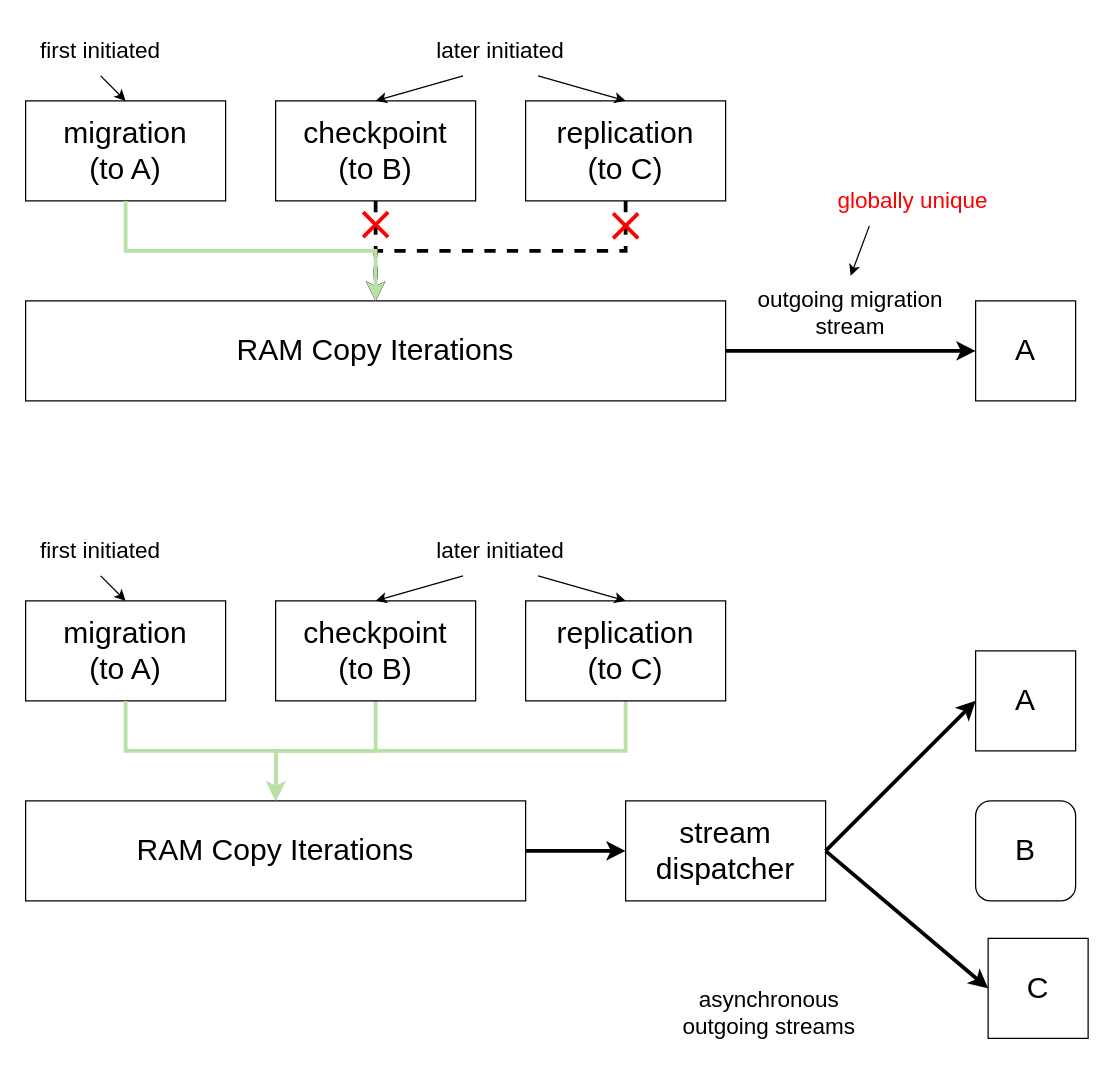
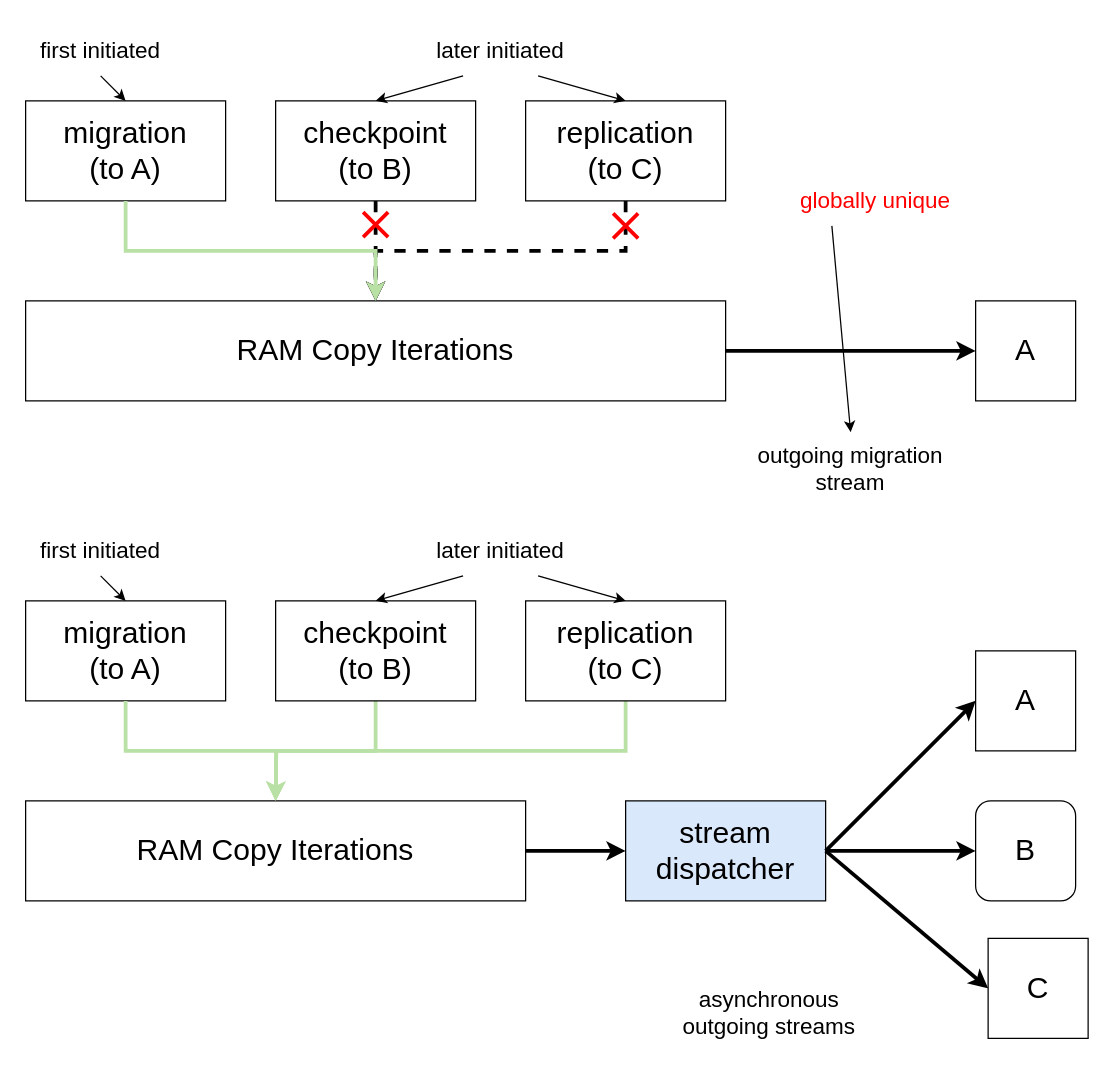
(913, 201) -> (876, 201)
(851, 313) -> (851, 469)
(726, 851) -> (726, 851)
none -> (896, 851)
